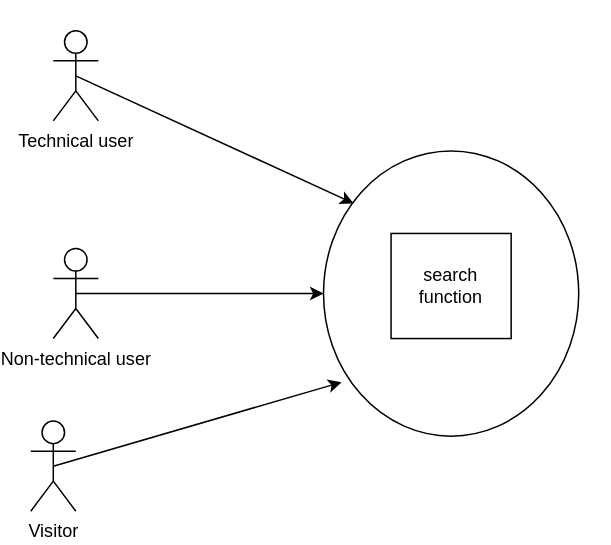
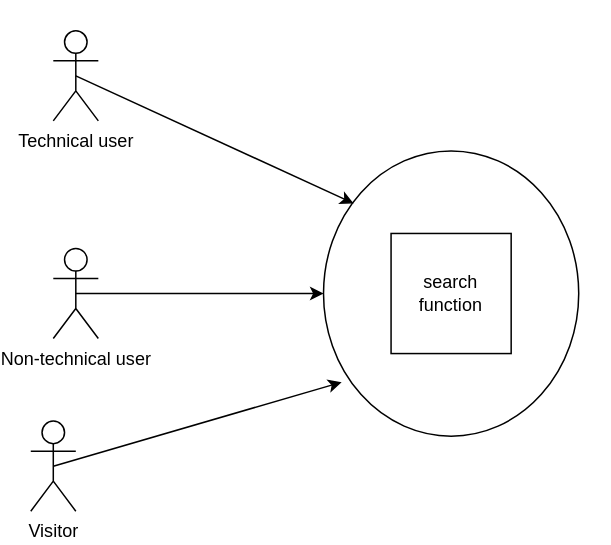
(451, 286) -> (451, 293)
